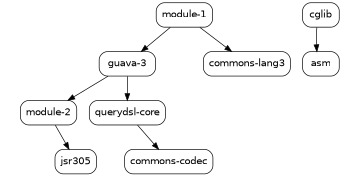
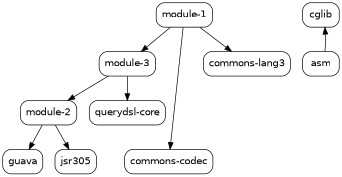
(316, 36) -> (325, 43)
(127, 64) -> (127, 64)
(146, 135) -> (177, 85)
none -> (23, 162)
